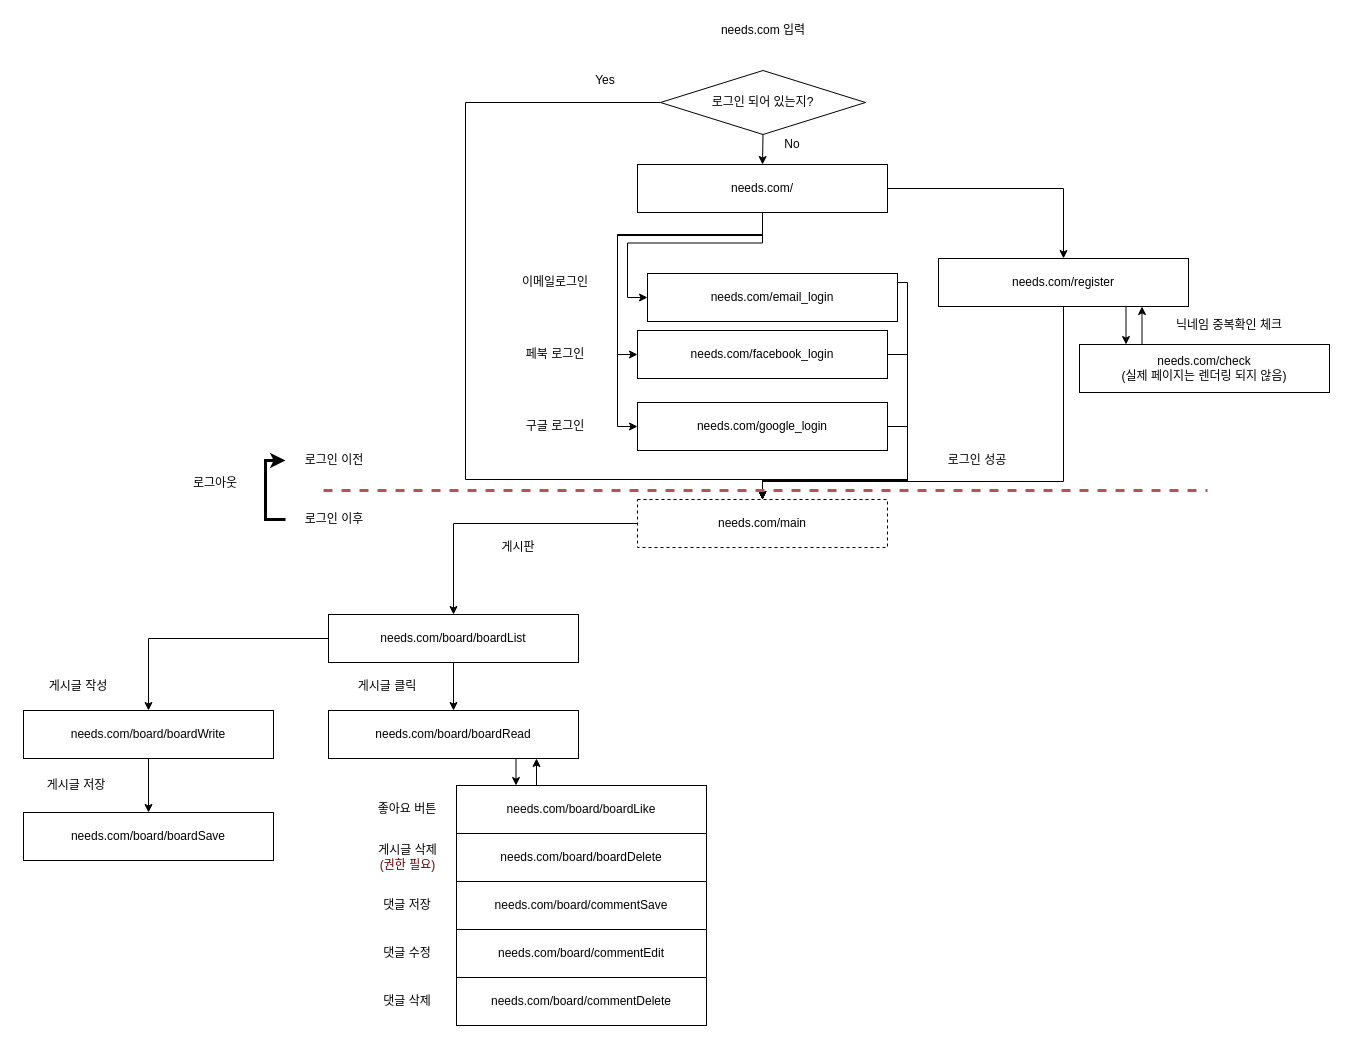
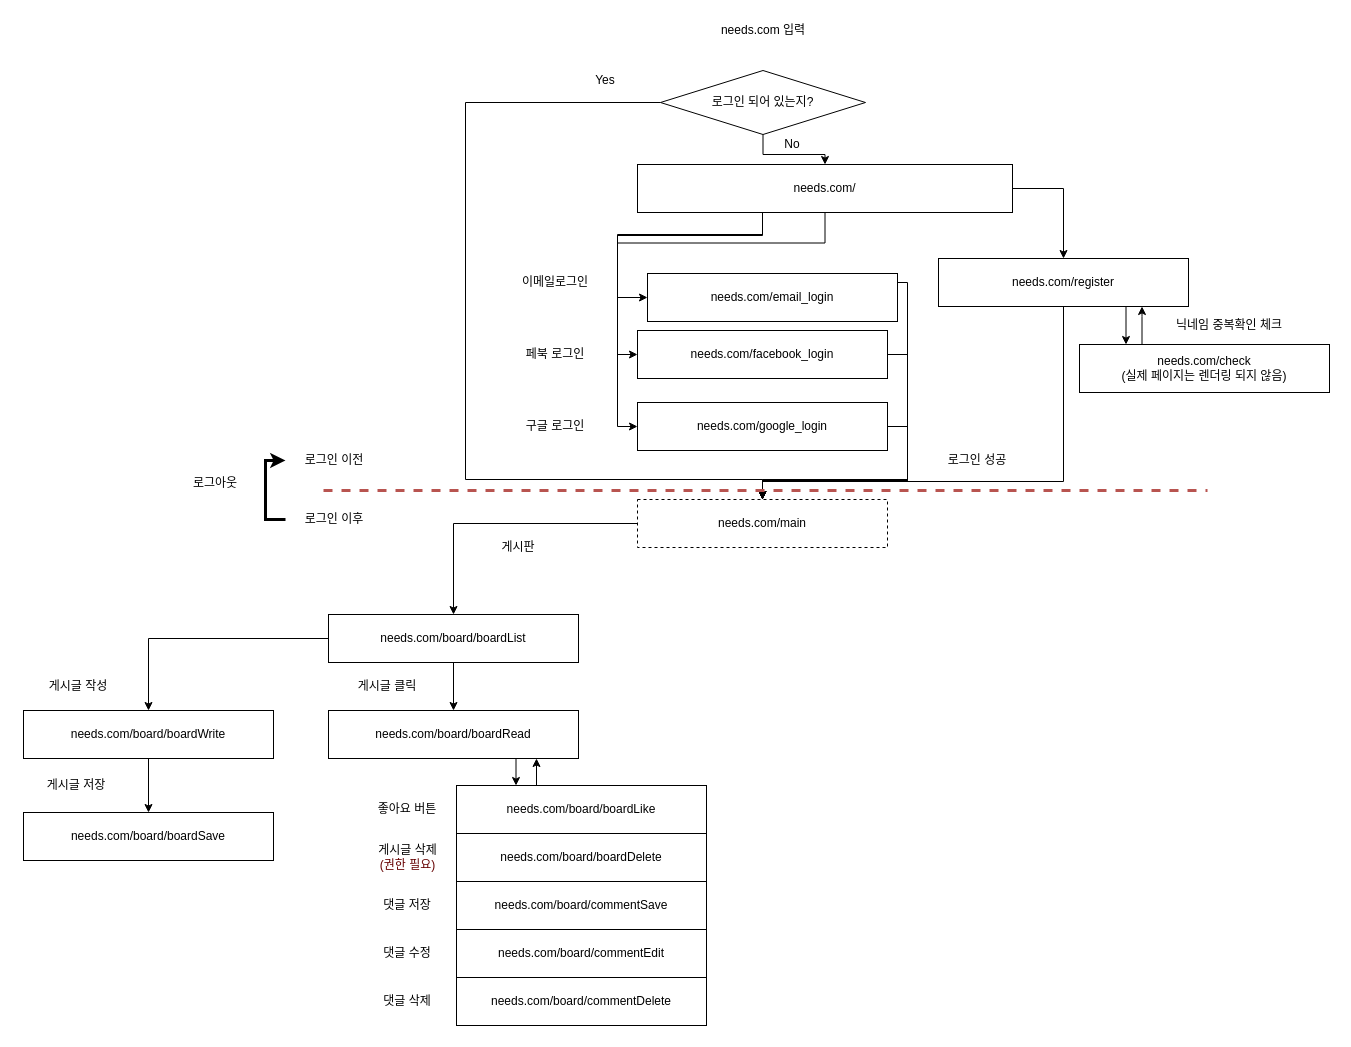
(763, 189) -> (825, 189)
